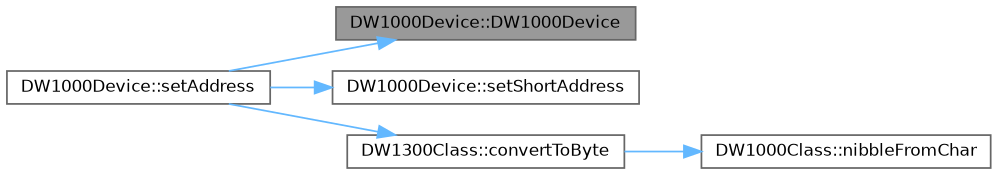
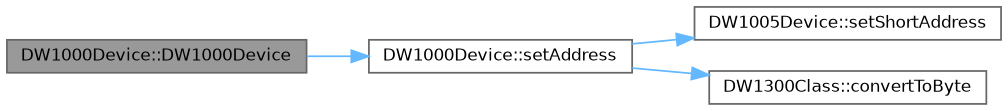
(303, 57) -> (329, 56)
(486, 87) -> (848, 23)
(846, 152) -> none
